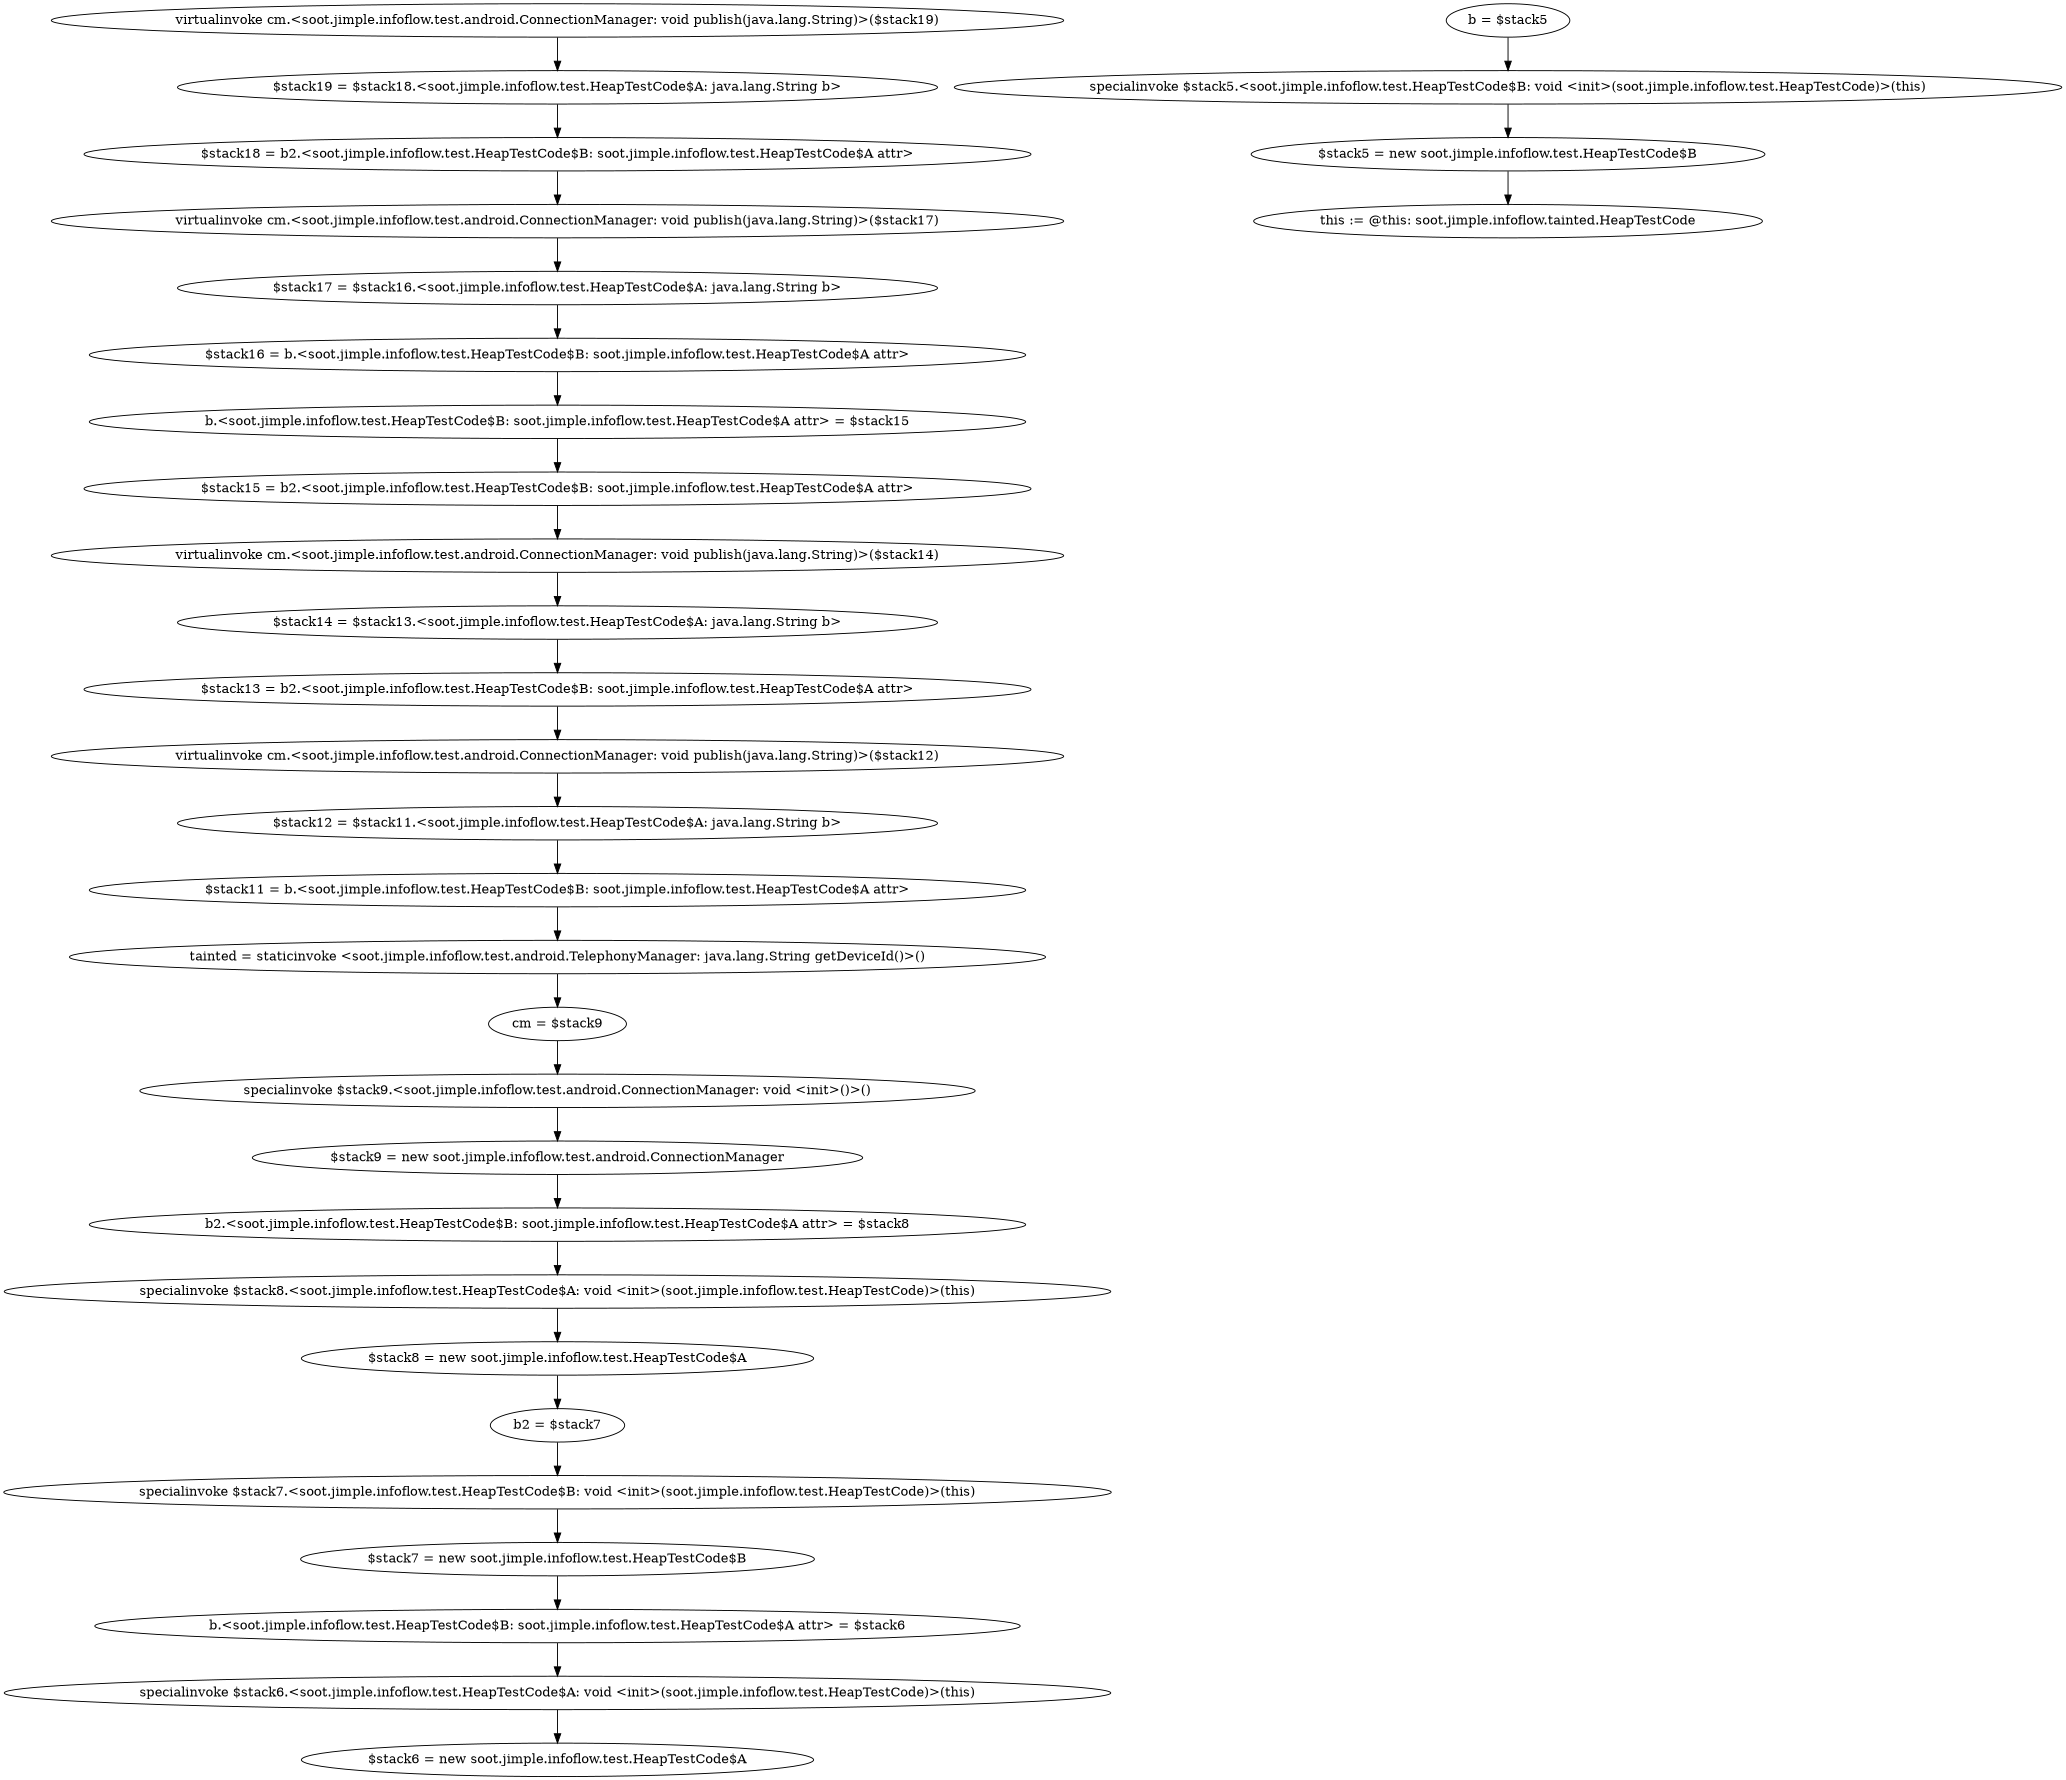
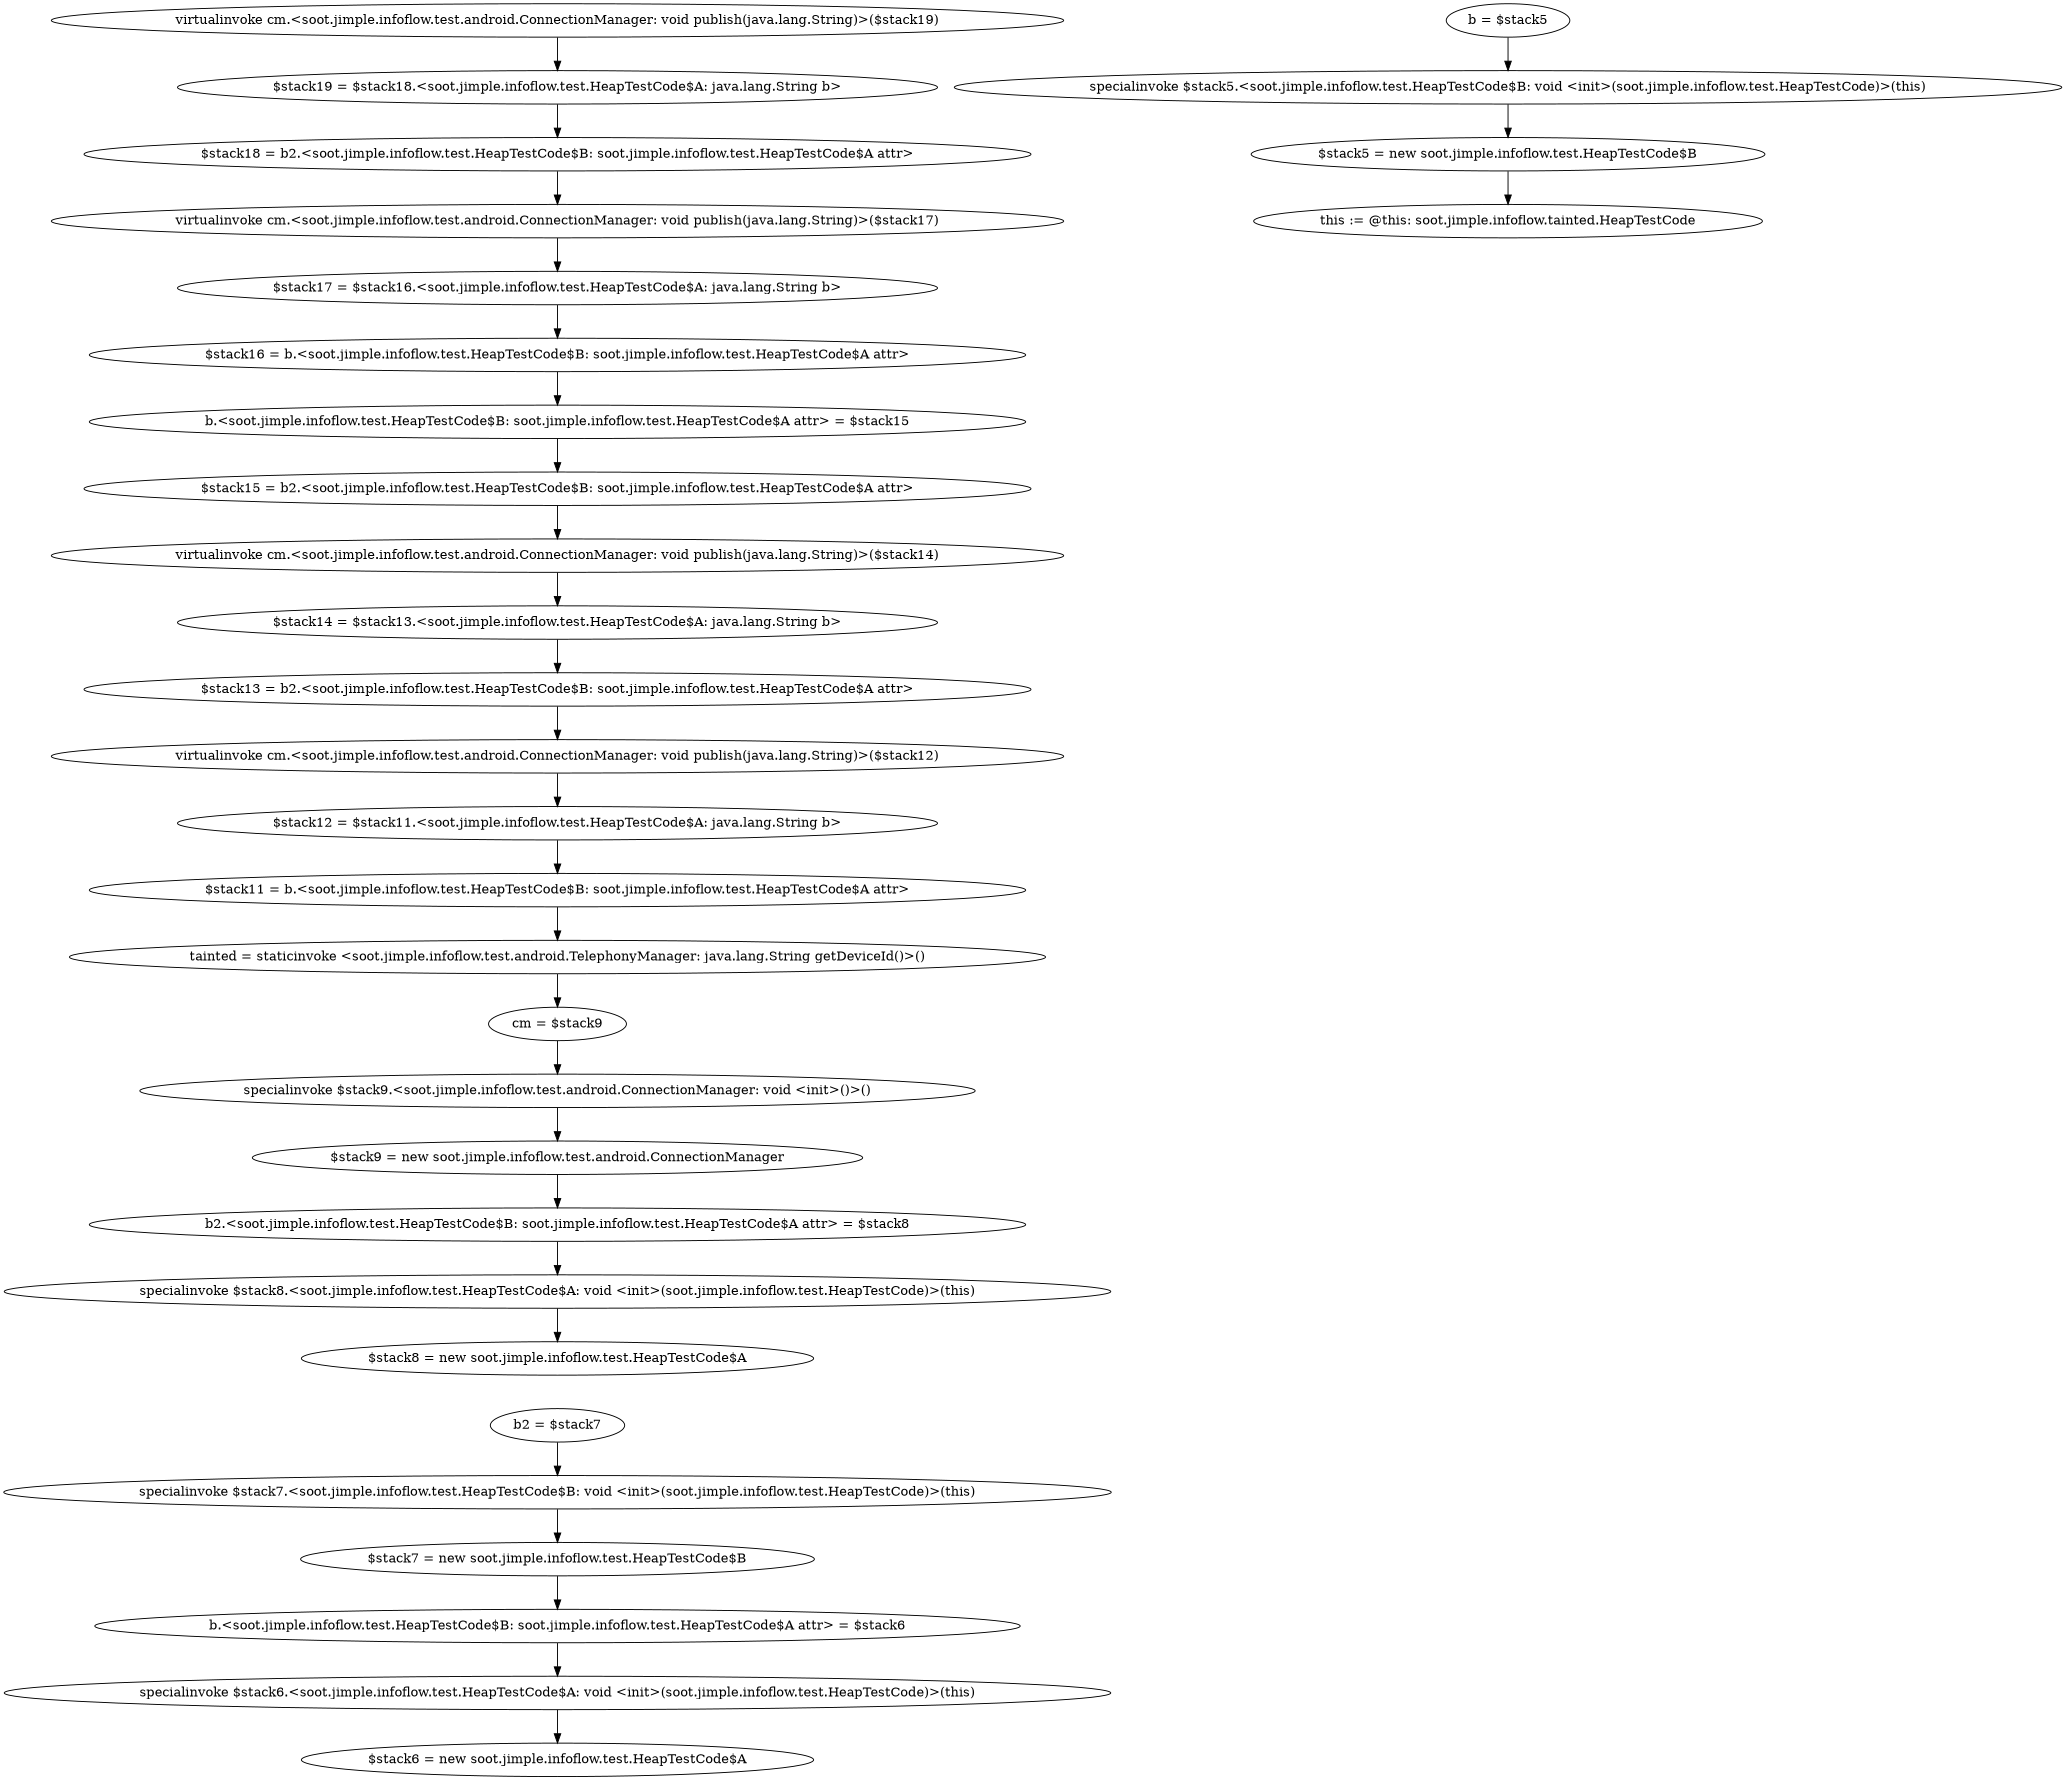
(558, 1387) -> none
